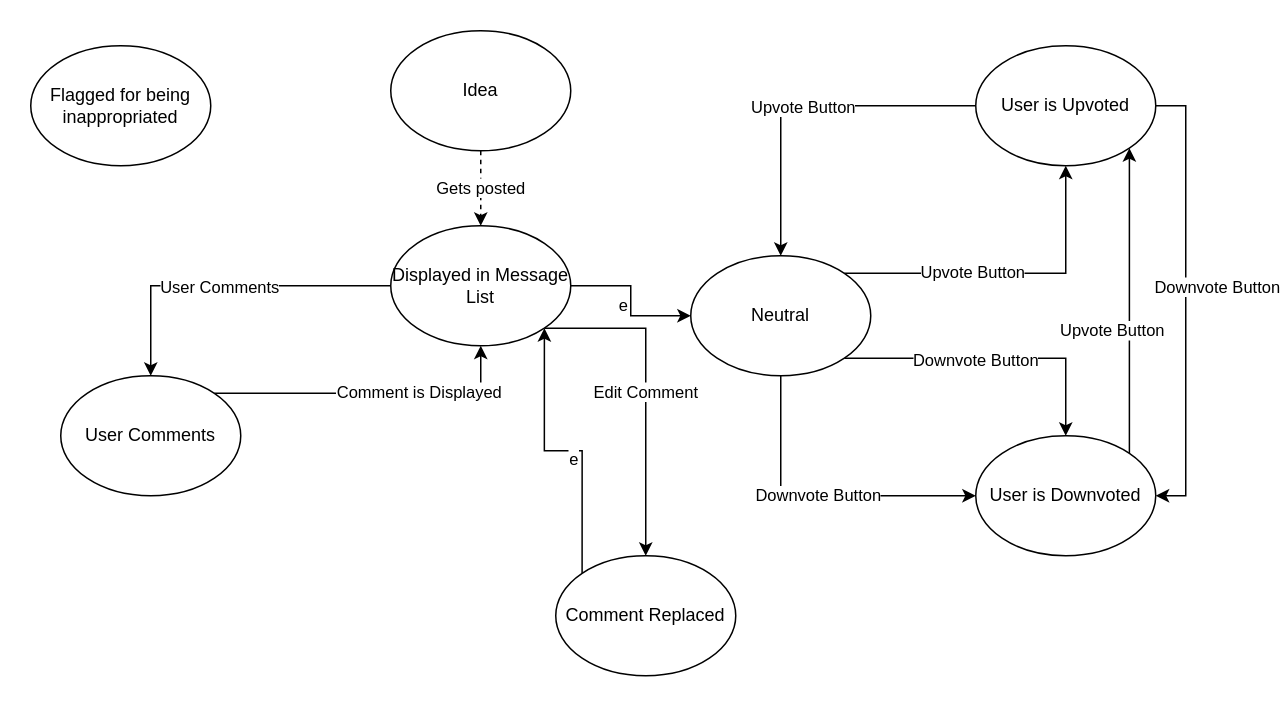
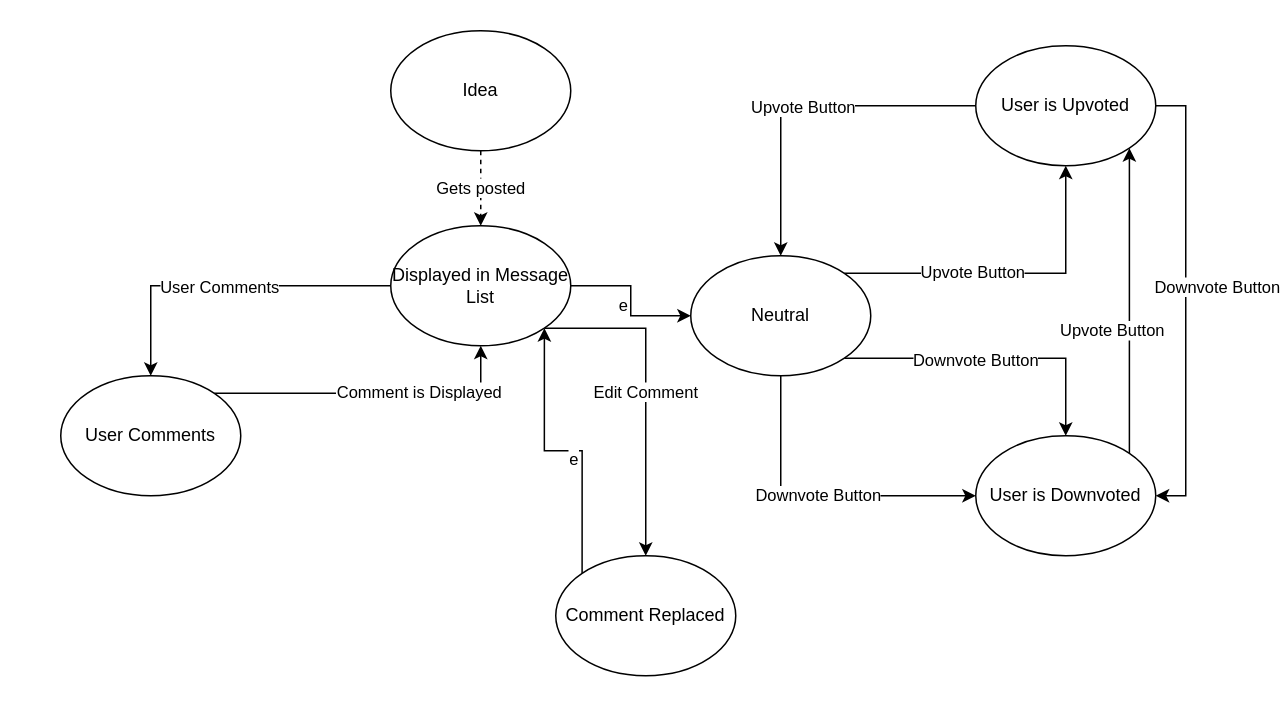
(121, 106) -> none
